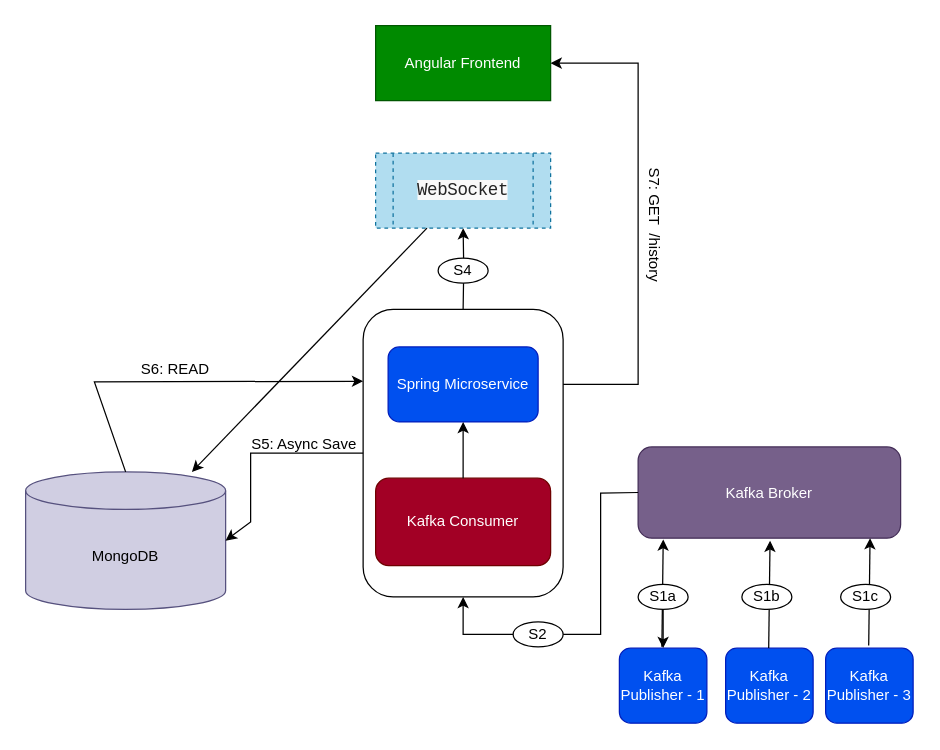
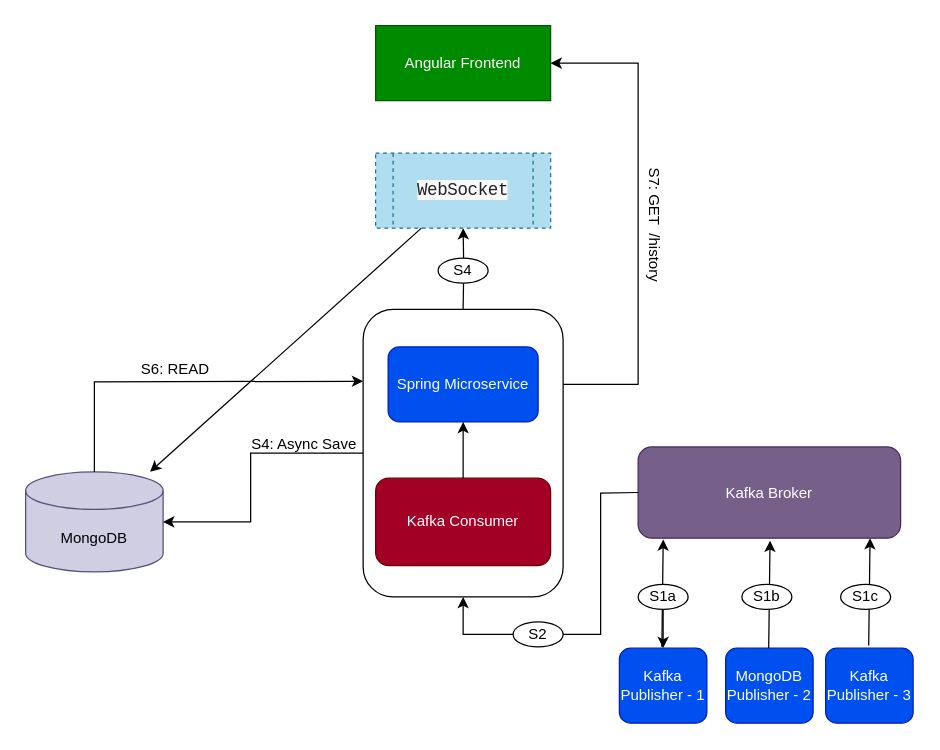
(304, 444) -> (304, 444)
(126, 541) -> (94, 522)
(769, 686) -> (769, 686)
